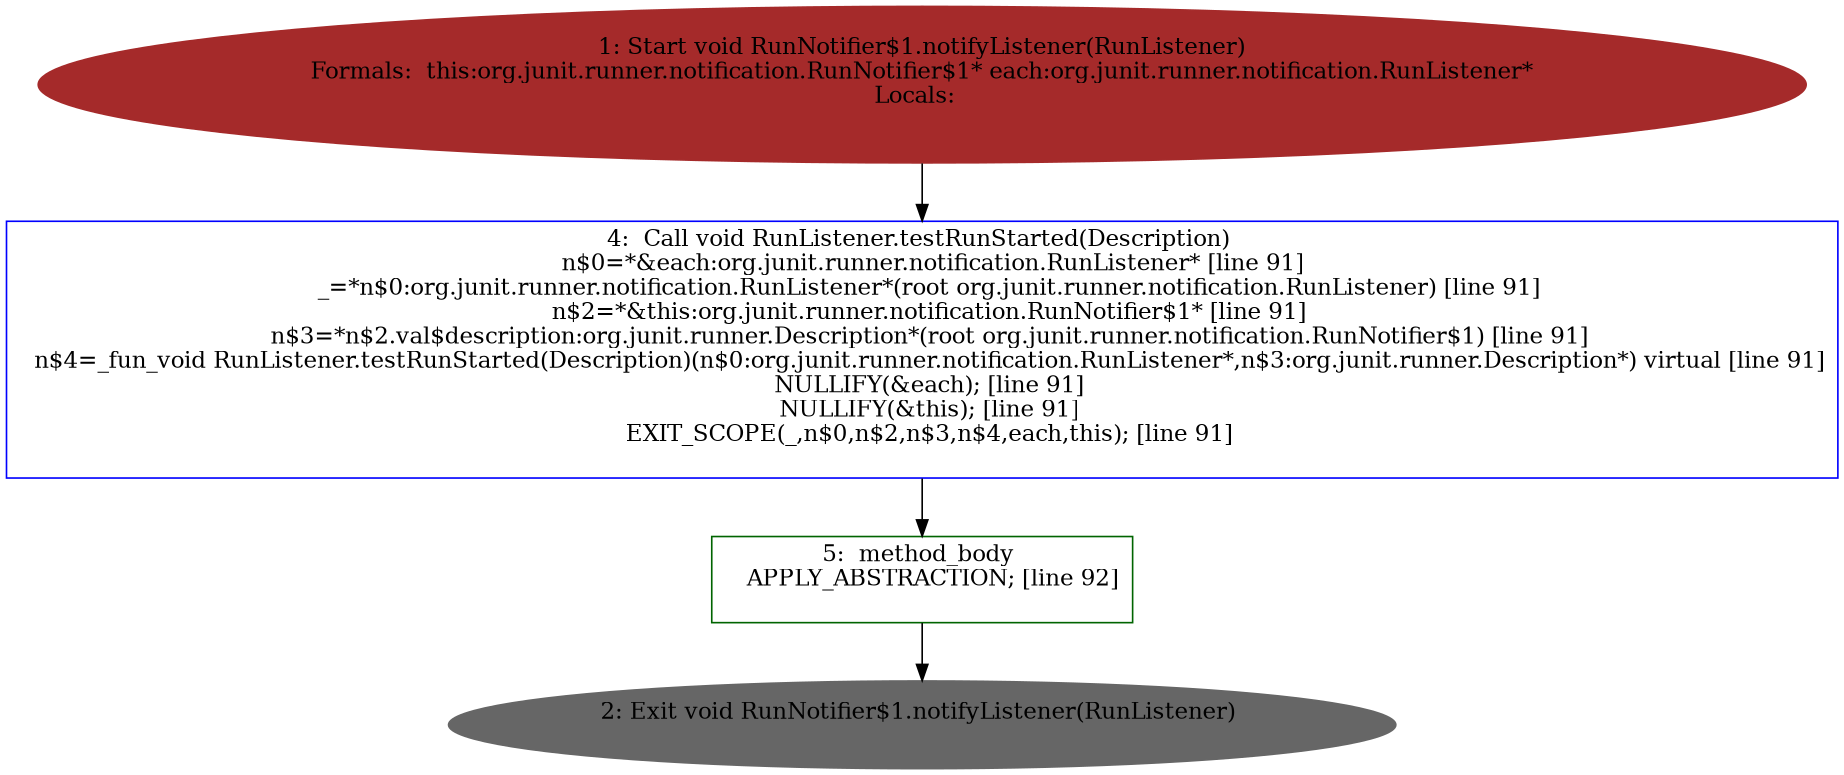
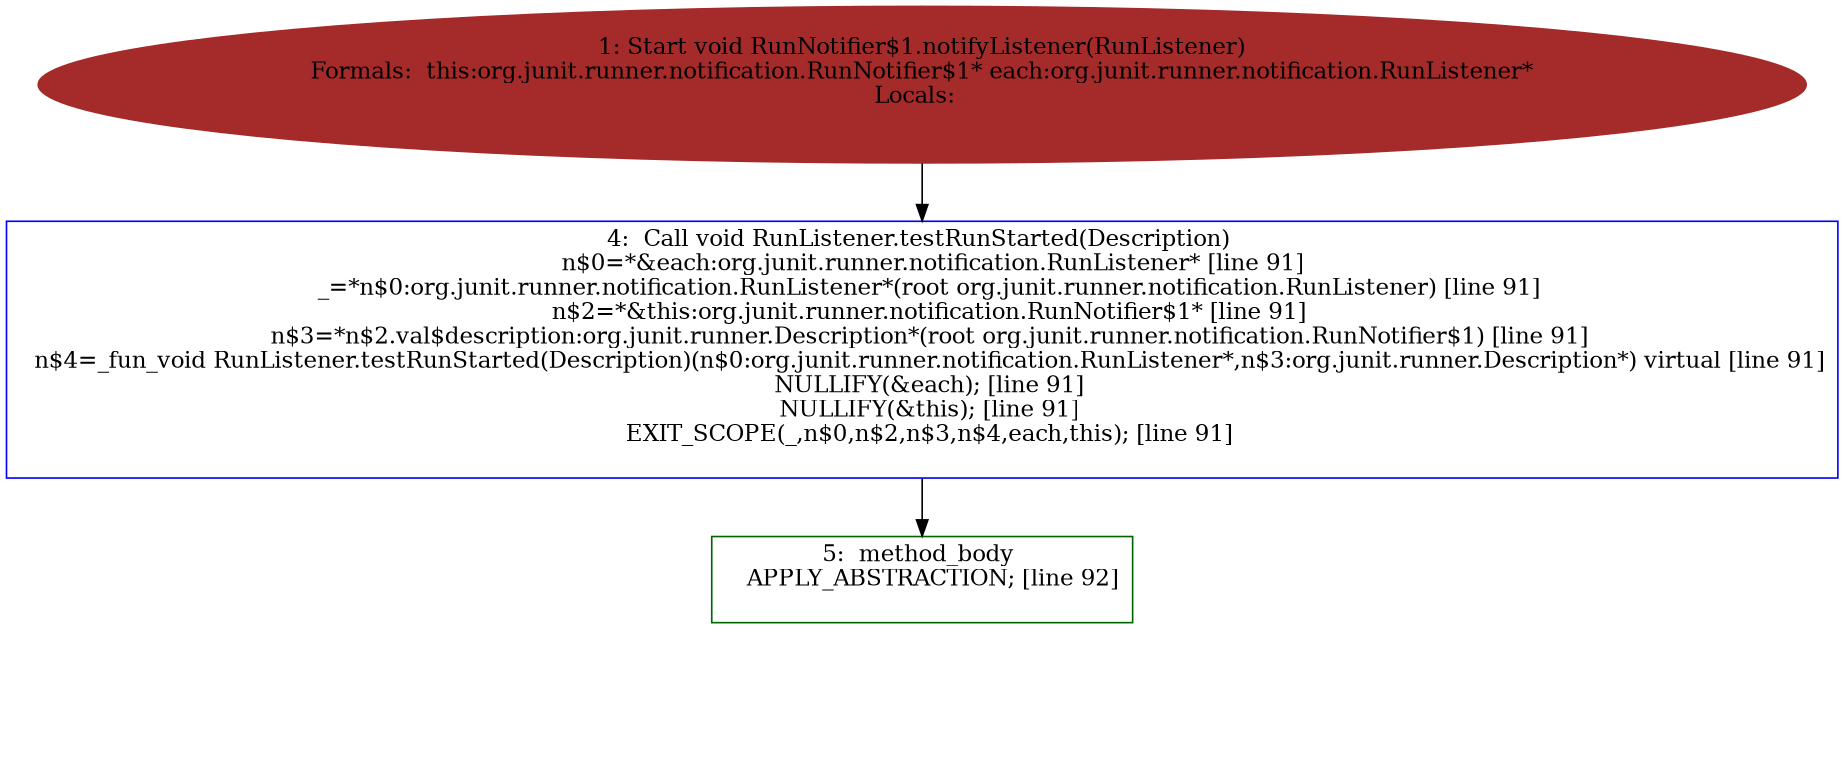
(922, 725) -> none
